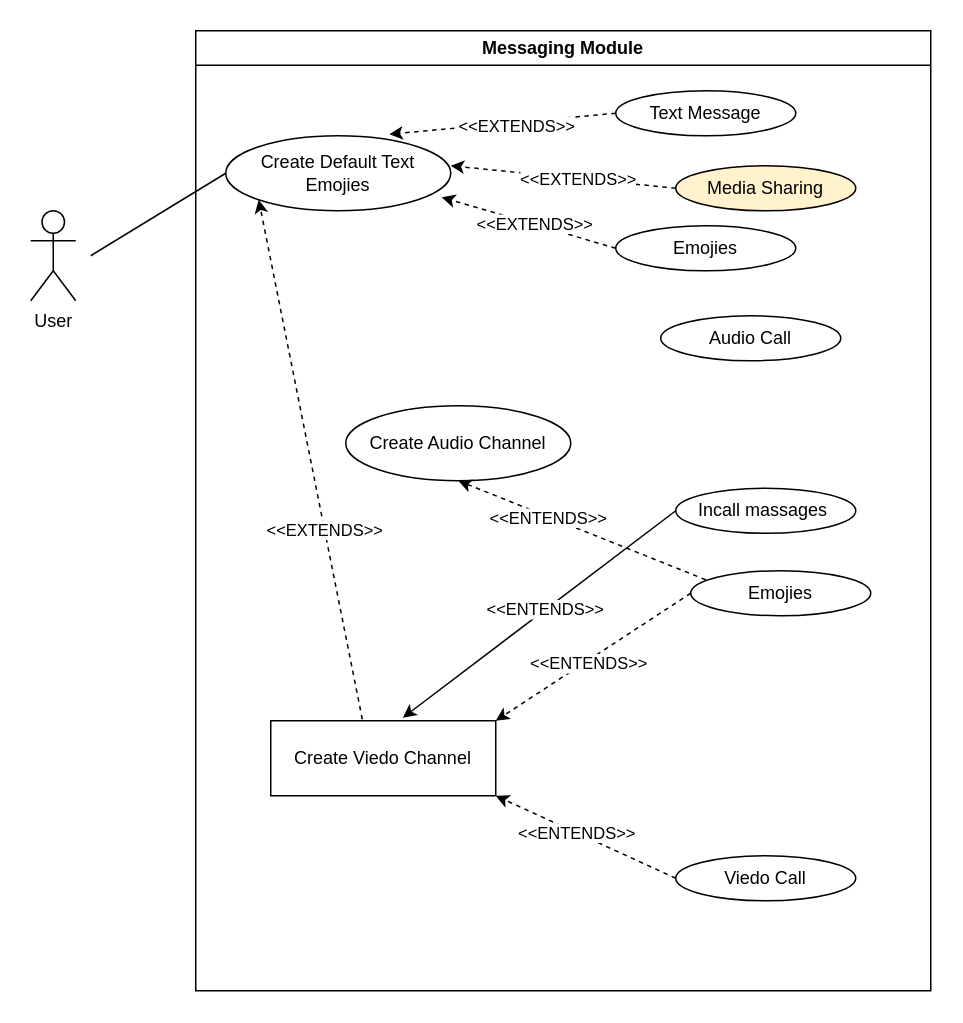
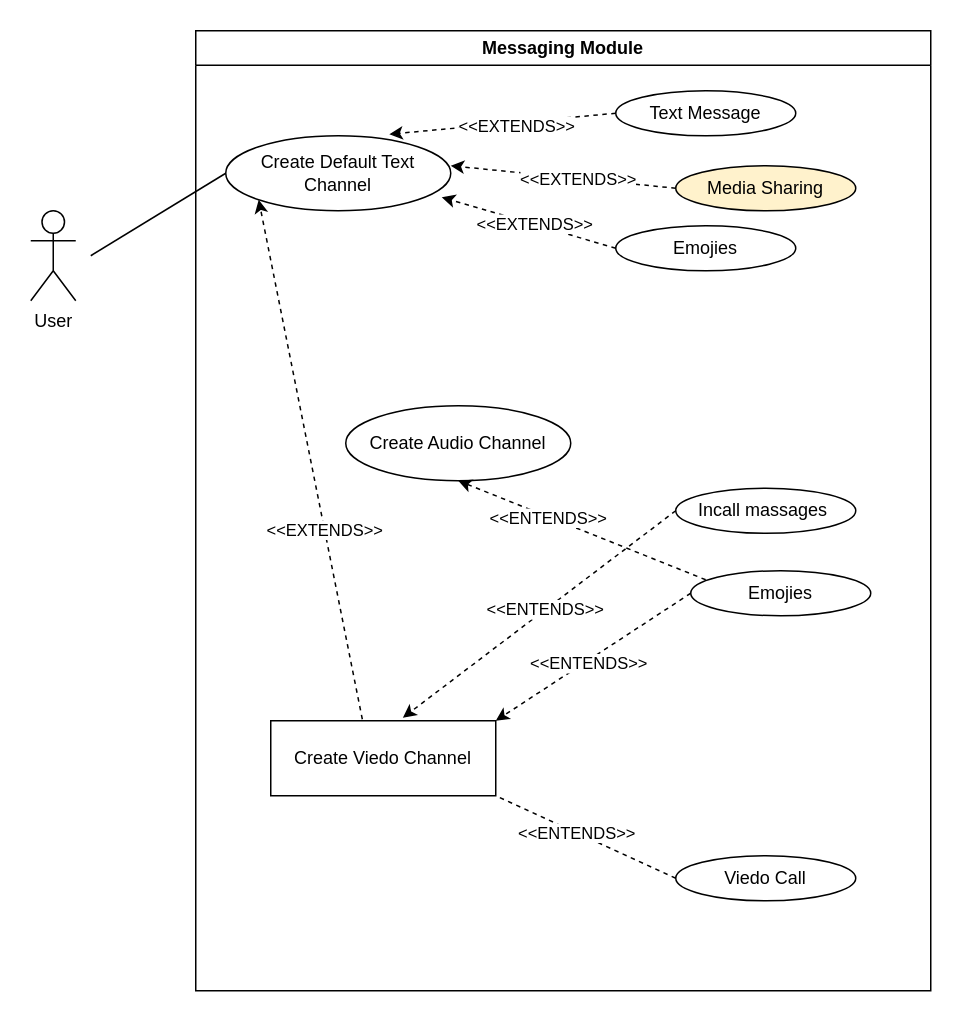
(338, 173) -> (338, 173)
(751, 338) -> none
(470, 667) -> (470, 667)
(506, 801) -> (501, 798)
